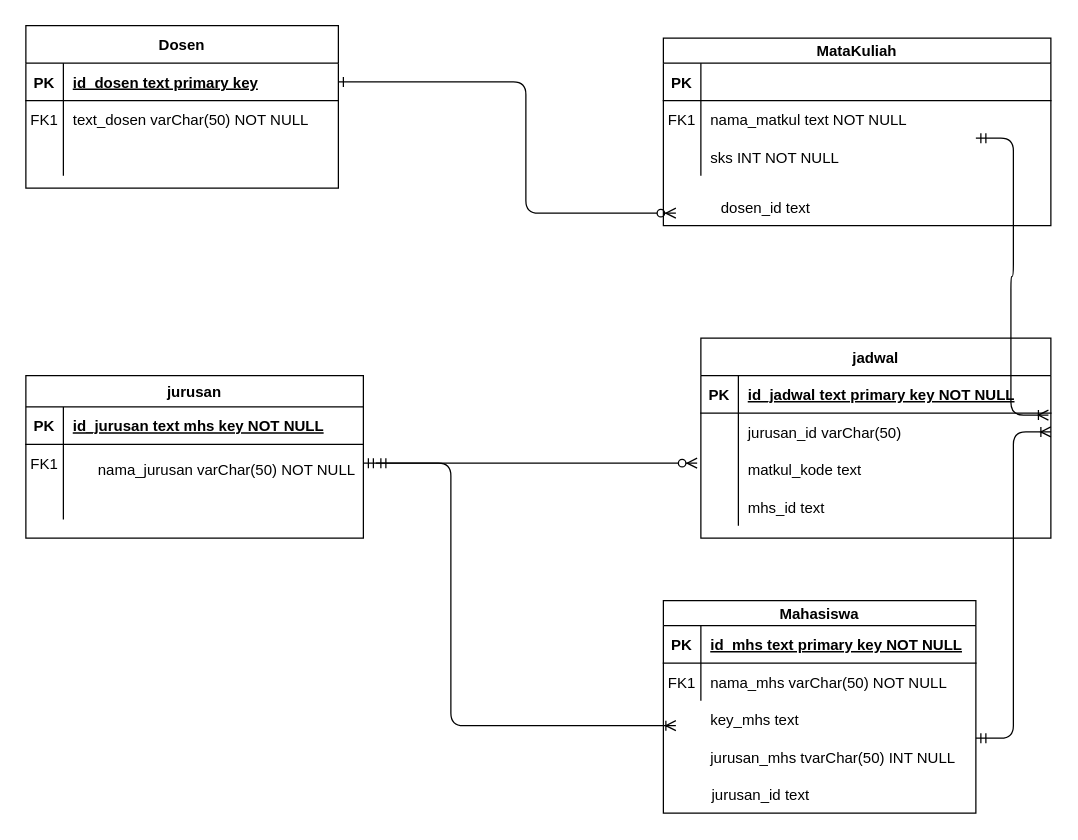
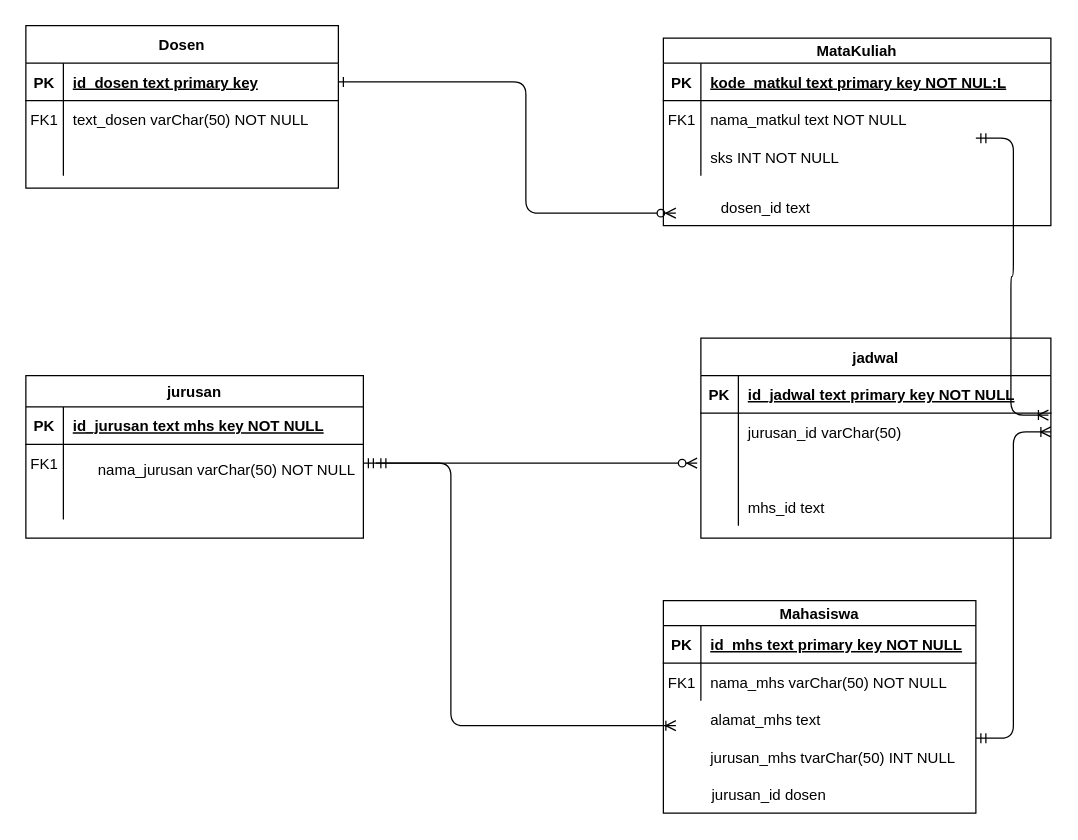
none -> (876, 82)
(894, 469) -> none
(758, 720) -> (769, 720)
(770, 795) -> (775, 795)
